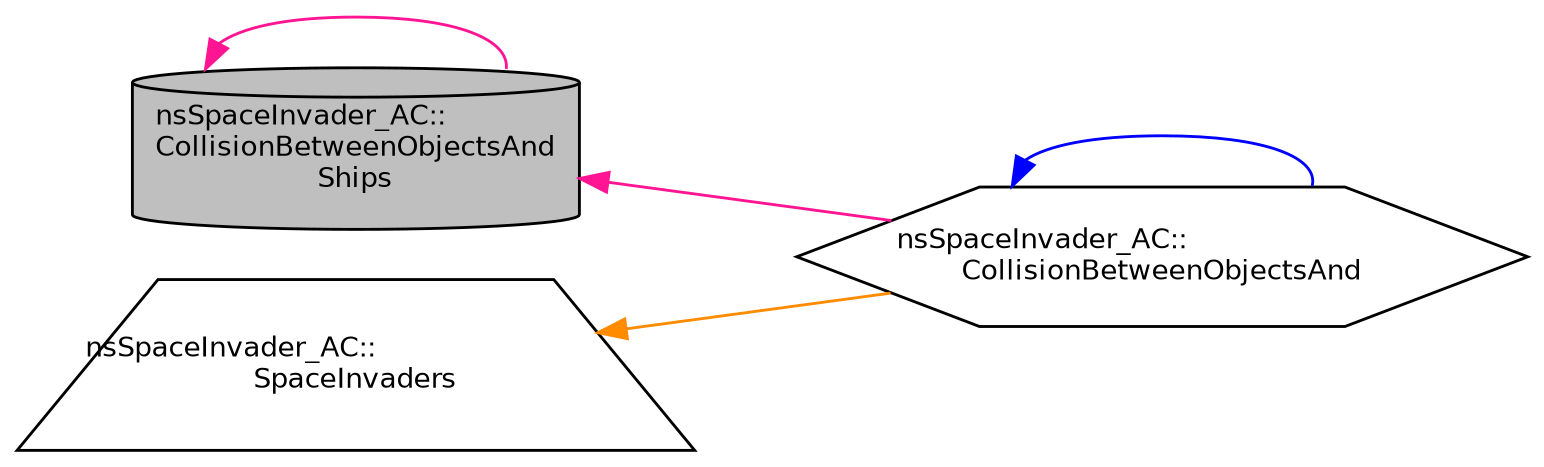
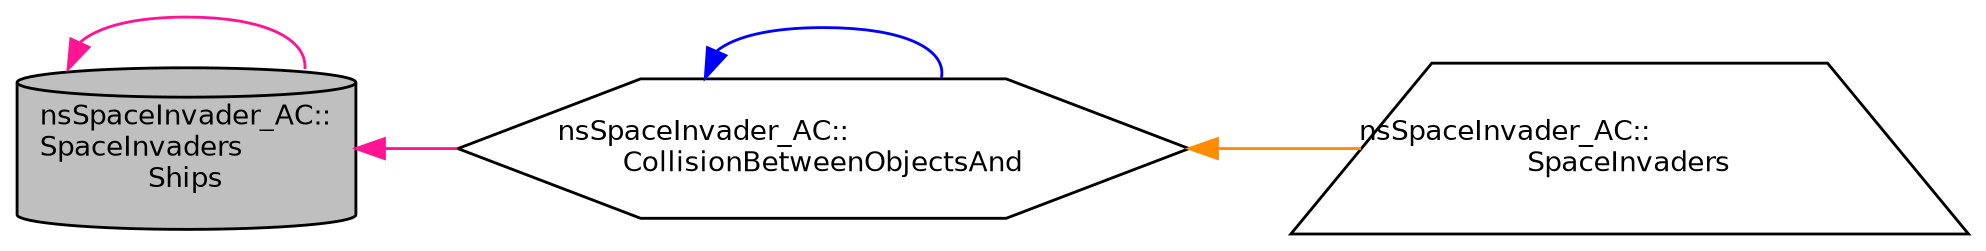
(356, 149) -> (186, 149)
(758, 311) -> (1289, 149)
